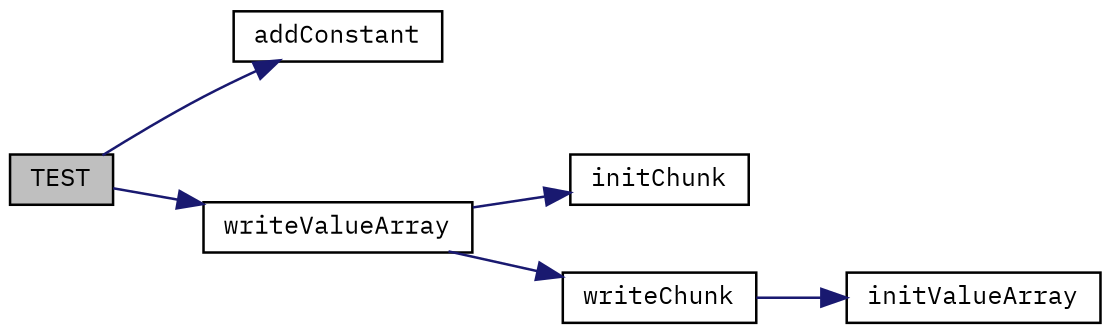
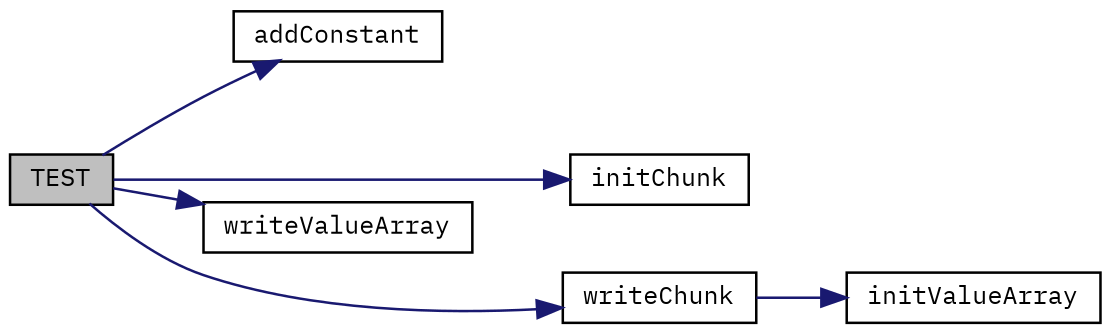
(509, 202) -> (329, 180)
(493, 261) -> (301, 299)
